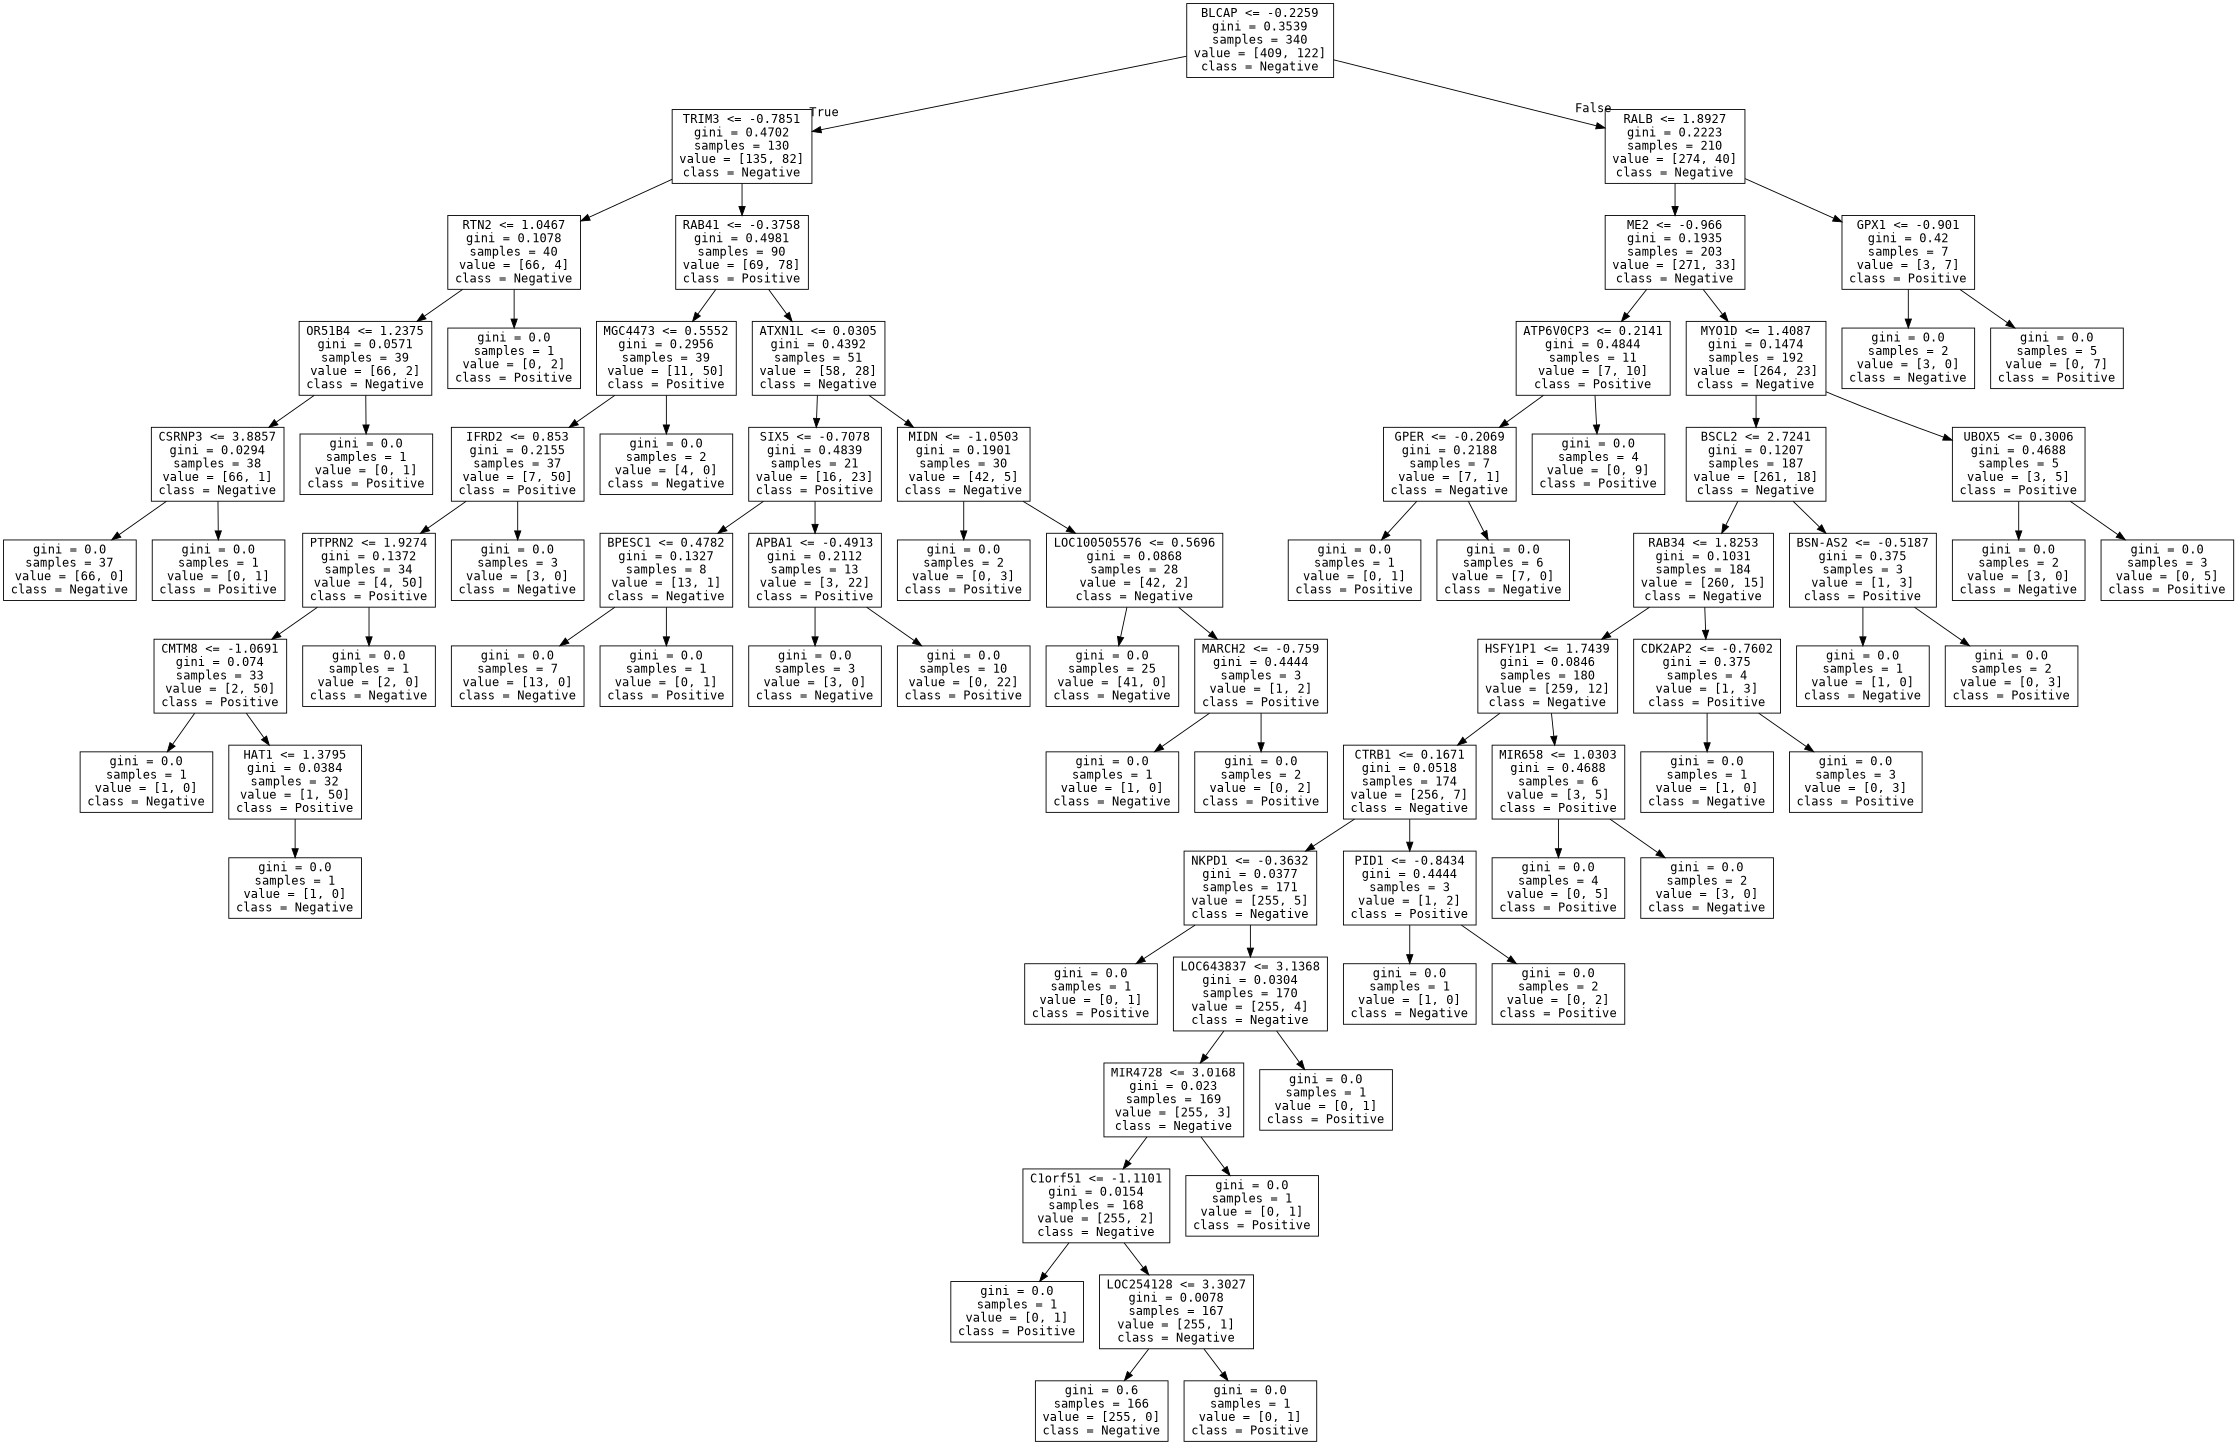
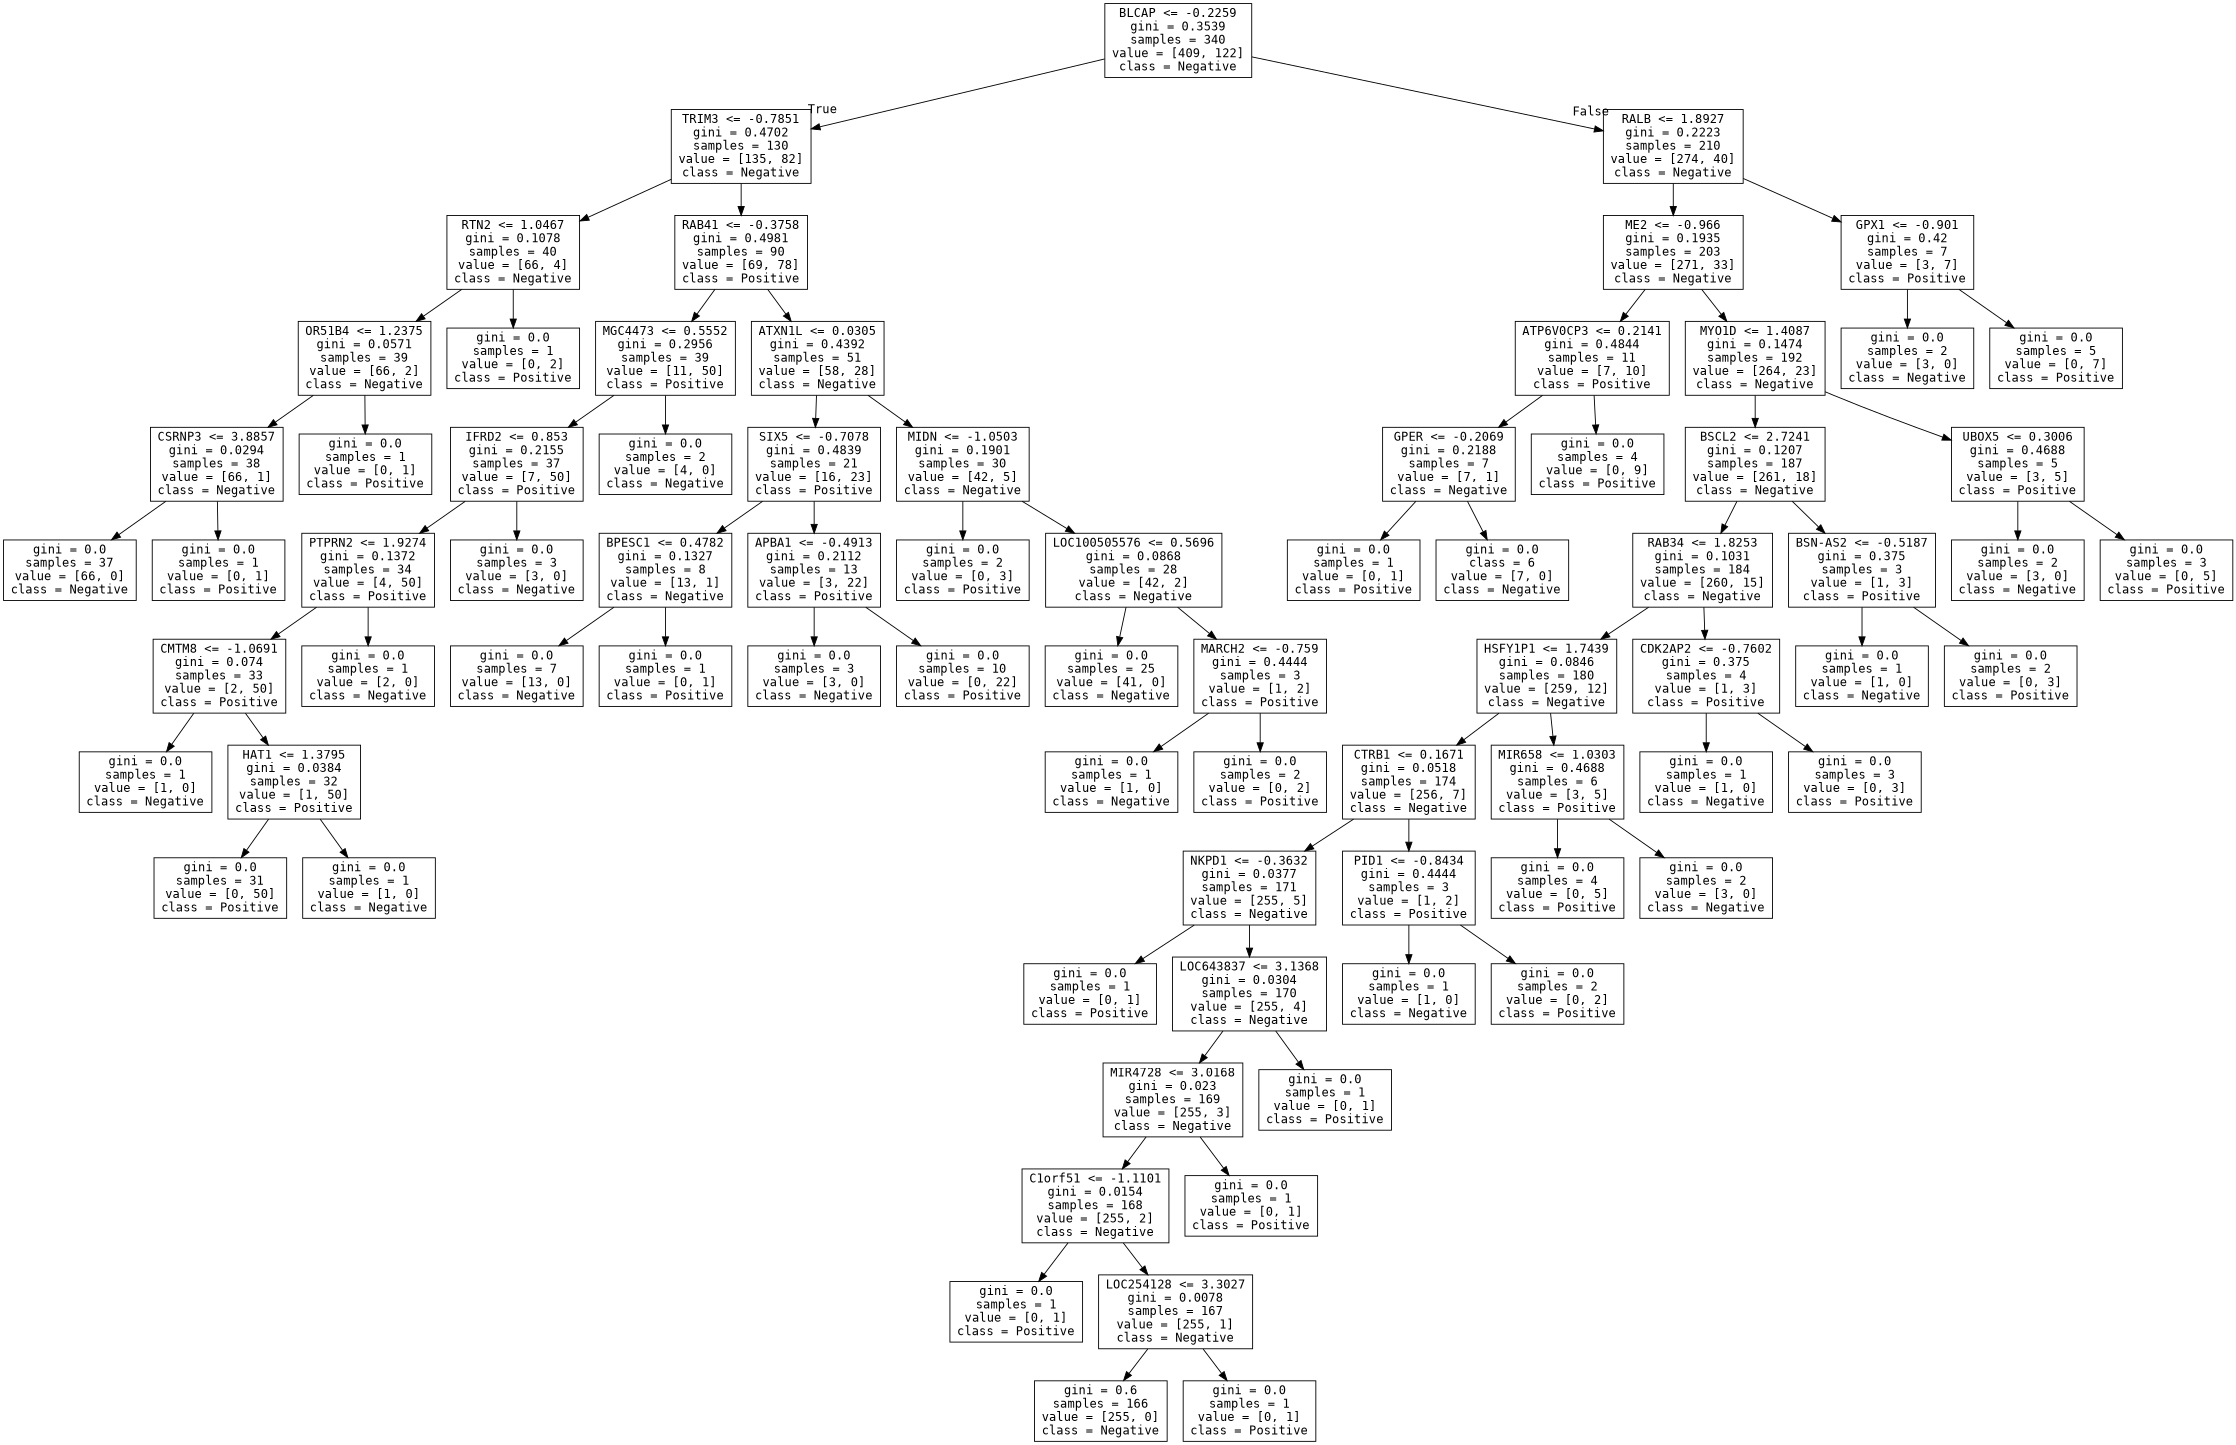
(1503, 570) -> (1502, 570)
none -> (220, 888)
